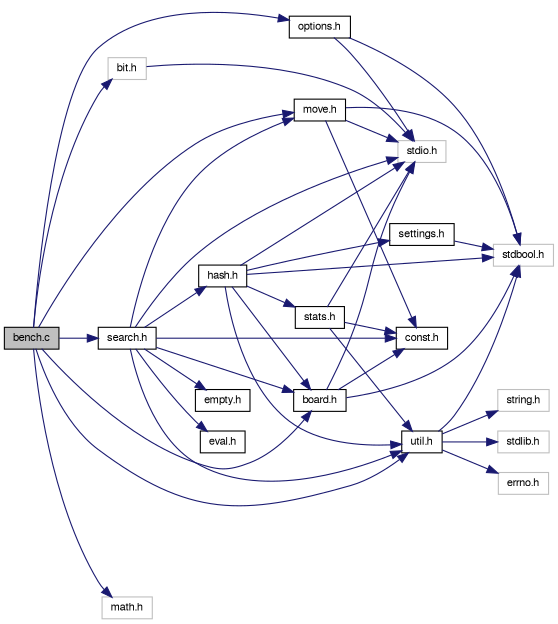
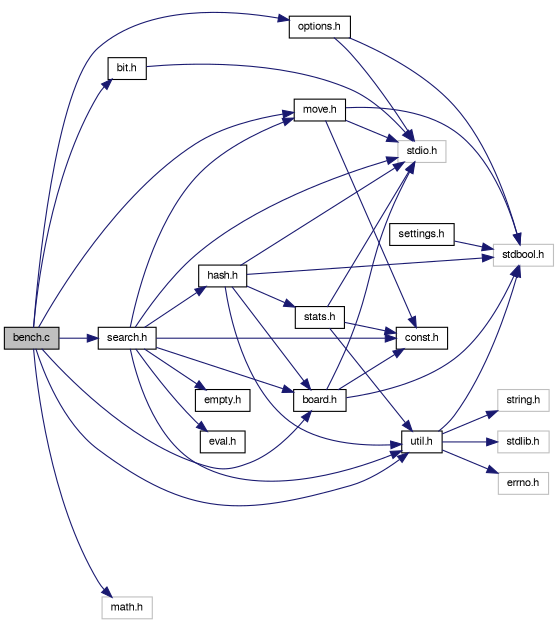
(127, 69) -> (127, 69)
(312, 256) -> none
